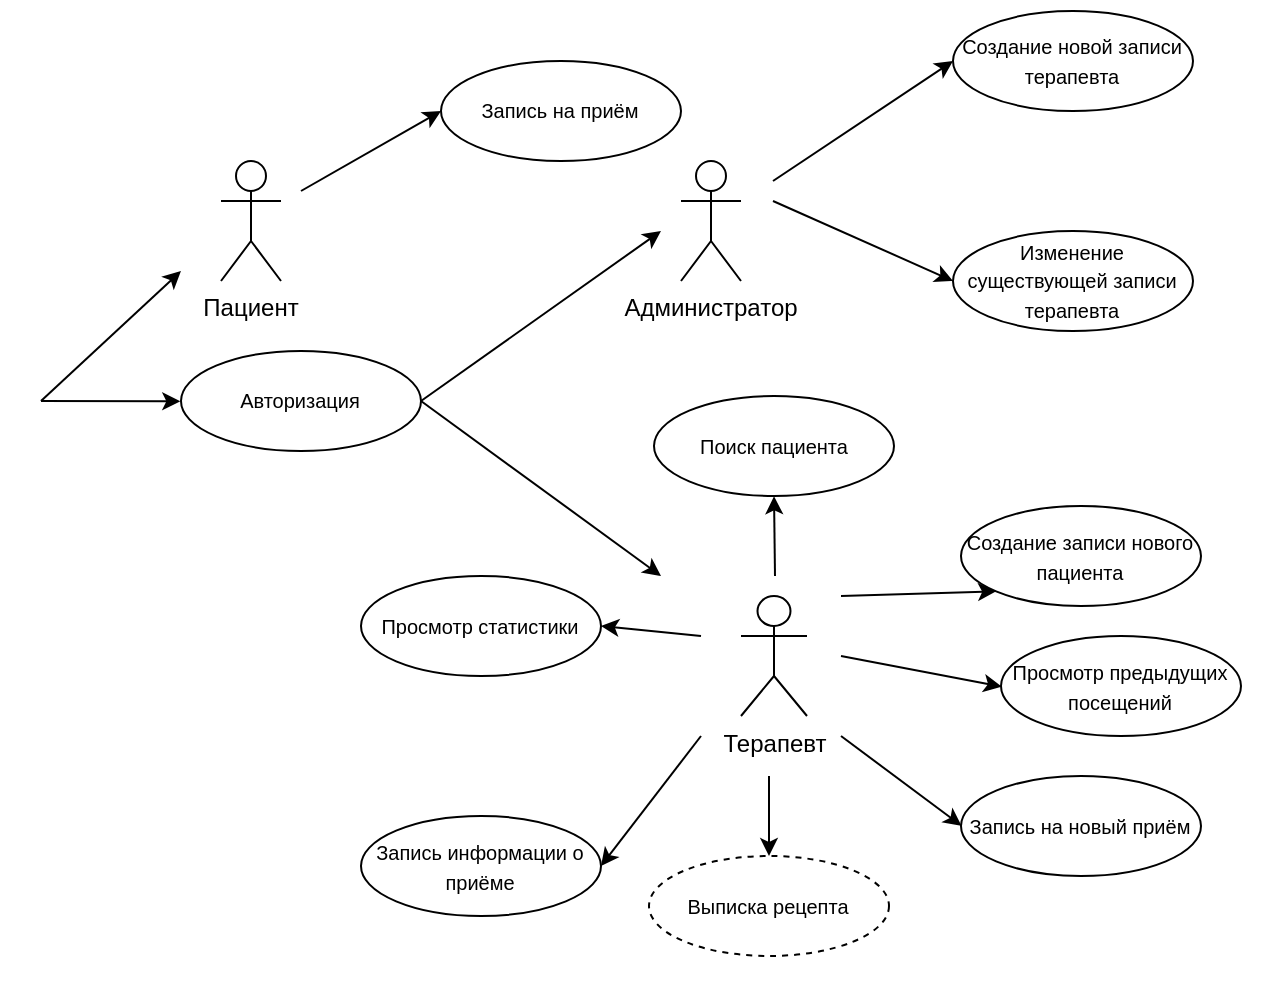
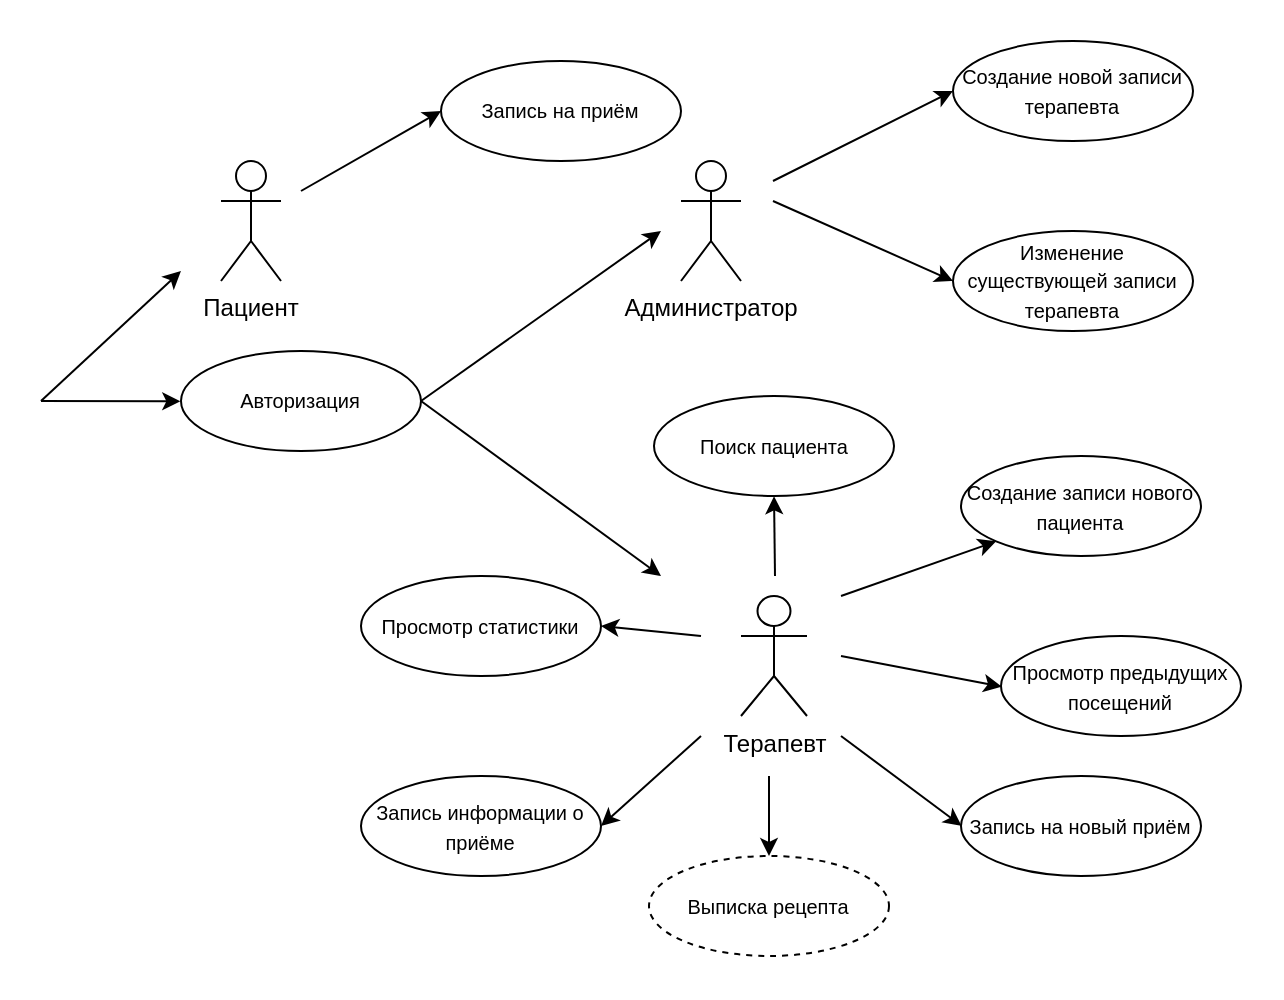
(1073, 61) -> (1073, 91)
(1081, 556) -> (1081, 506)
(481, 866) -> (481, 826)
